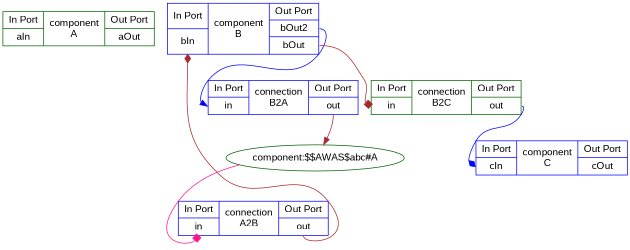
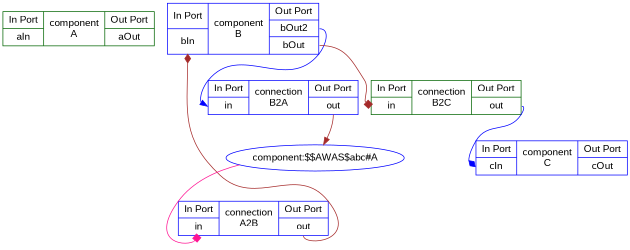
(315, 158) -> (315, 158)
